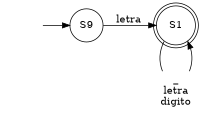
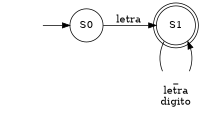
(86, 25) -> (86, 25)
